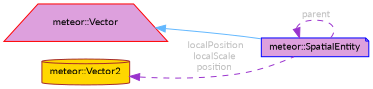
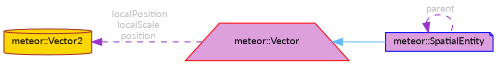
(218, 76) -> (152, 42)
